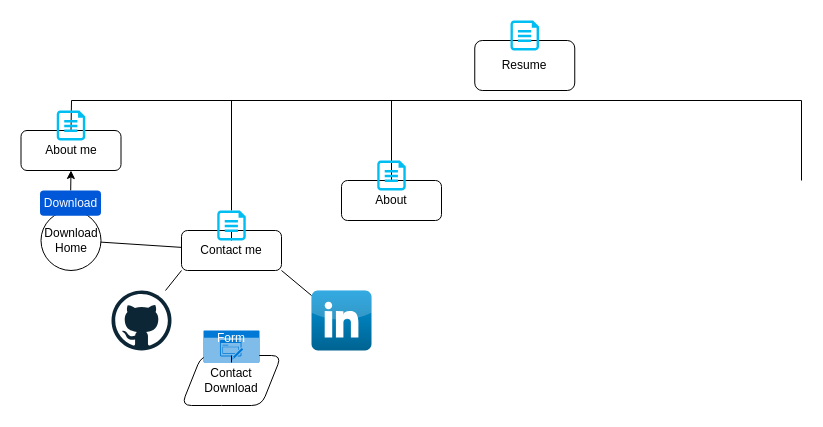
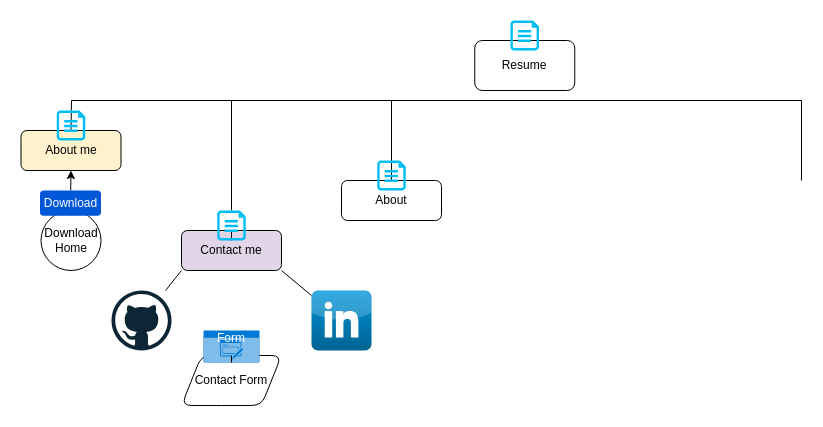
(71, 151) -> (71, 151)
(141, 245) -> (71, 214)
(232, 251) -> (232, 251)
(232, 381) -> (232, 381)
